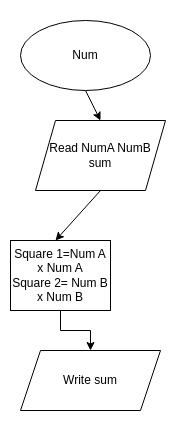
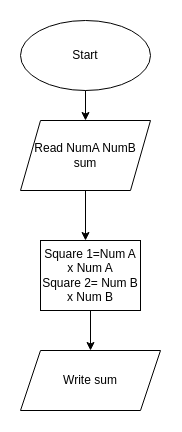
(86, 56) -> (86, 56)
(101, 156) -> (86, 156)
(61, 276) -> (91, 276)
